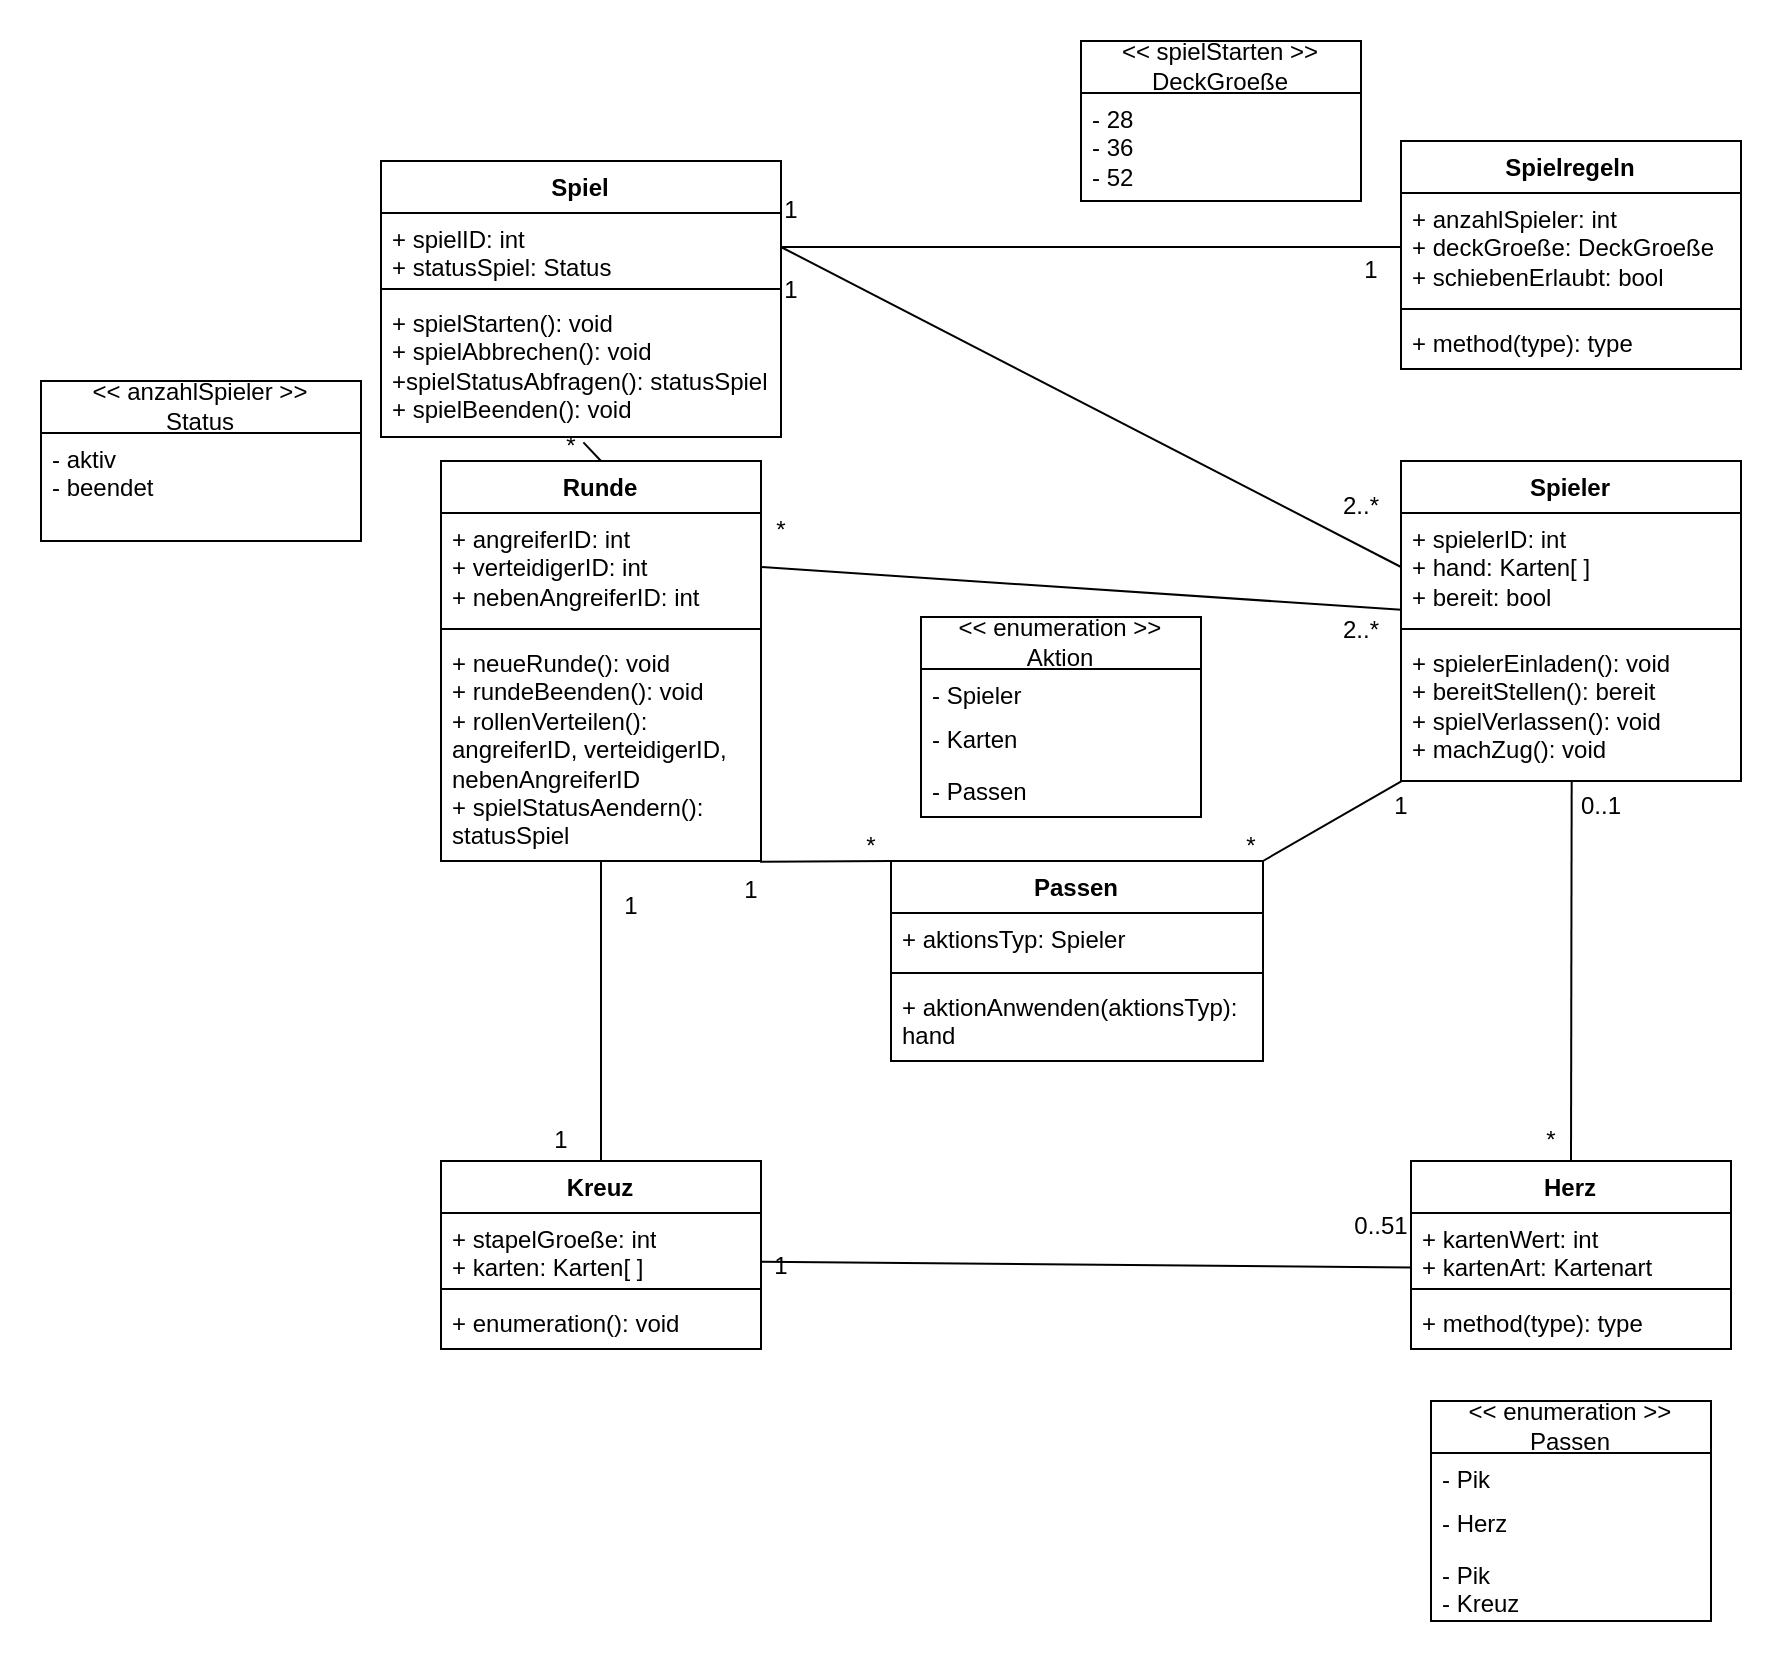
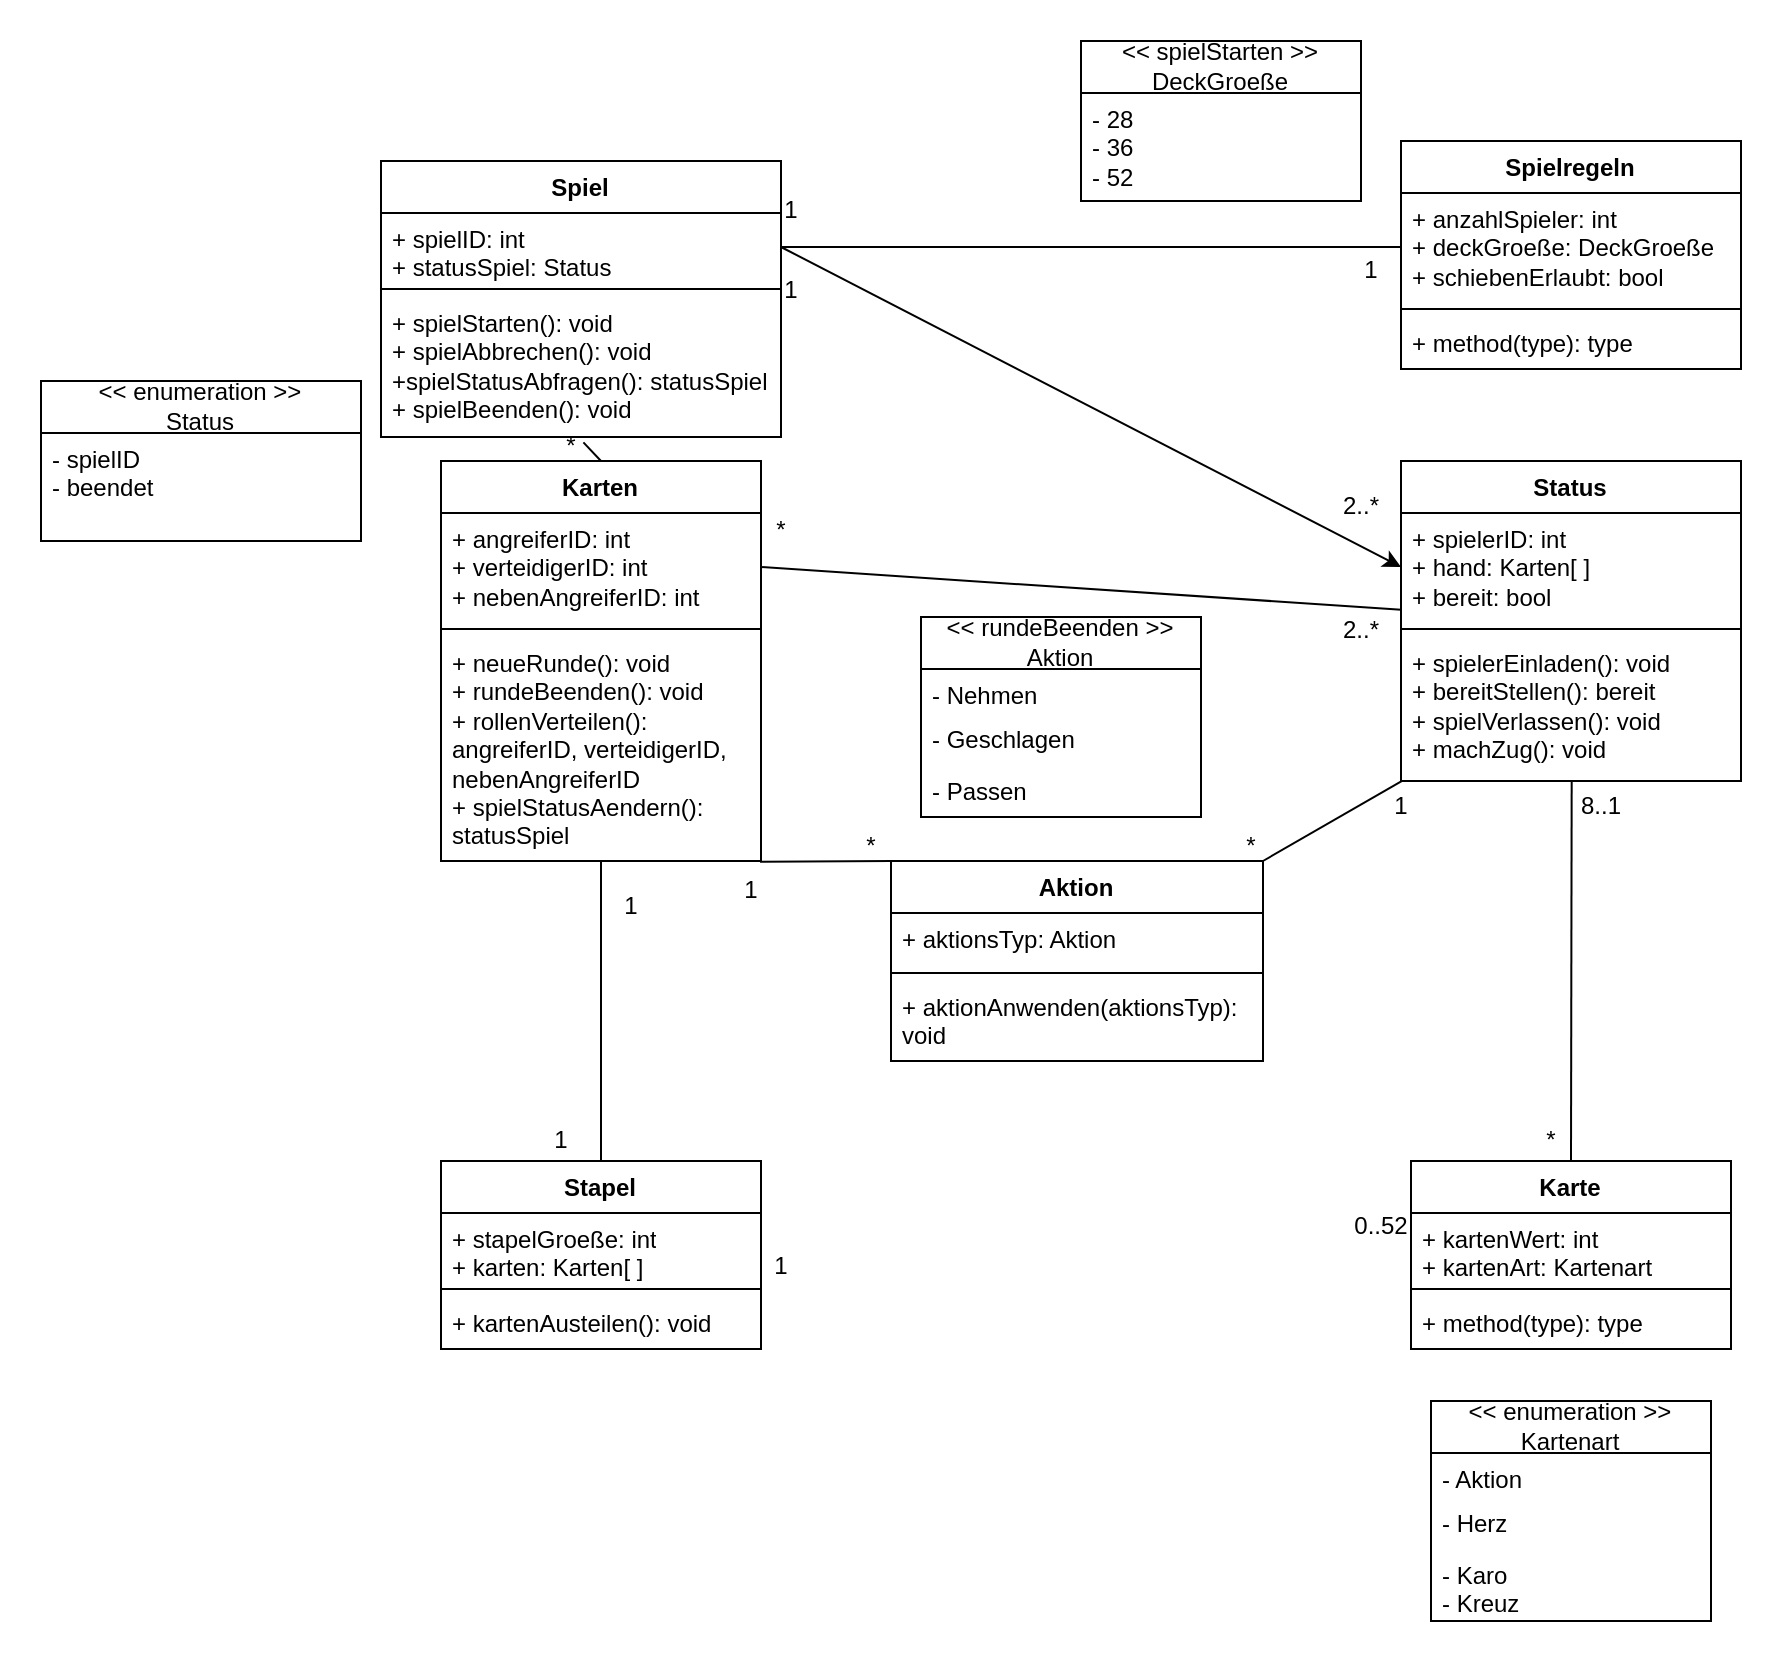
(201, 407) -> (201, 407)
(110, 476) -> (110, 476)
(601, 489) -> (601, 489)
(1571, 489) -> (1571, 489)
(1392, 562) -> (1388, 560)
(1061, 643) -> (1061, 643)
(984, 697) -> (984, 697)
(984, 741) -> (1007, 741)
(1602, 807) -> (1602, 807)
(1077, 889) -> (1077, 889)
(1025, 941) -> (1022, 941)
(1079, 1024) -> (1079, 1024)
(601, 1189) -> (601, 1189)
(1571, 1189) -> (1571, 1189)
(1382, 1227) -> (1382, 1227)
(1086, 1265) -> none
(579, 1325) -> (602, 1325)
(1571, 1427) -> (1571, 1427)
(1470, 1481) -> (1491, 1481)
(1487, 1592) -> (1487, 1592)
